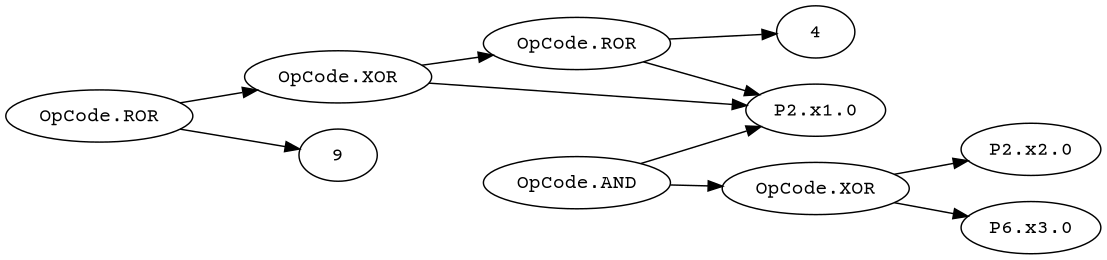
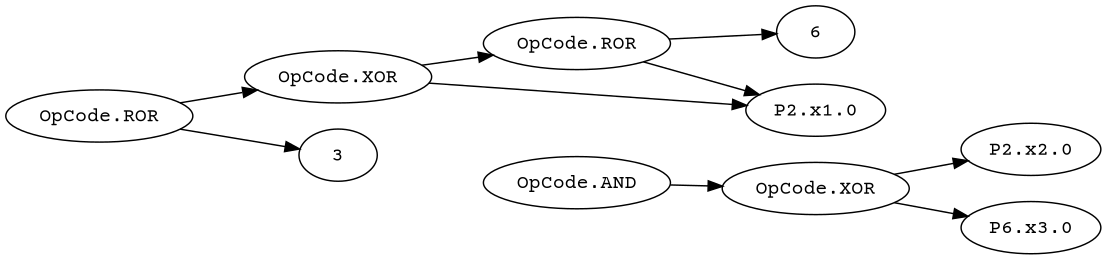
(816, 32) -> (816, 32)
(694, 147) -> none
(338, 155) -> (338, 155)
